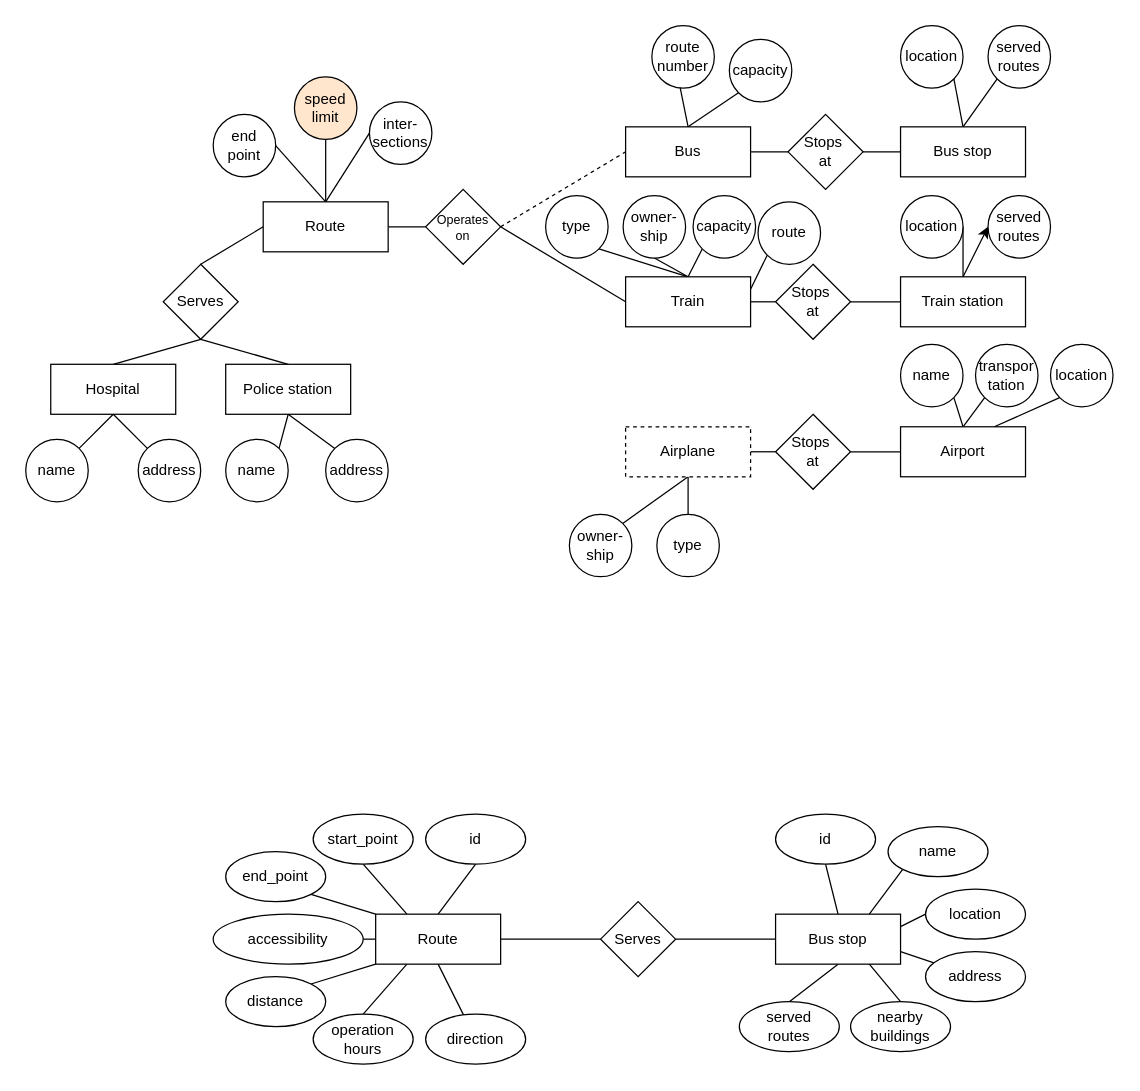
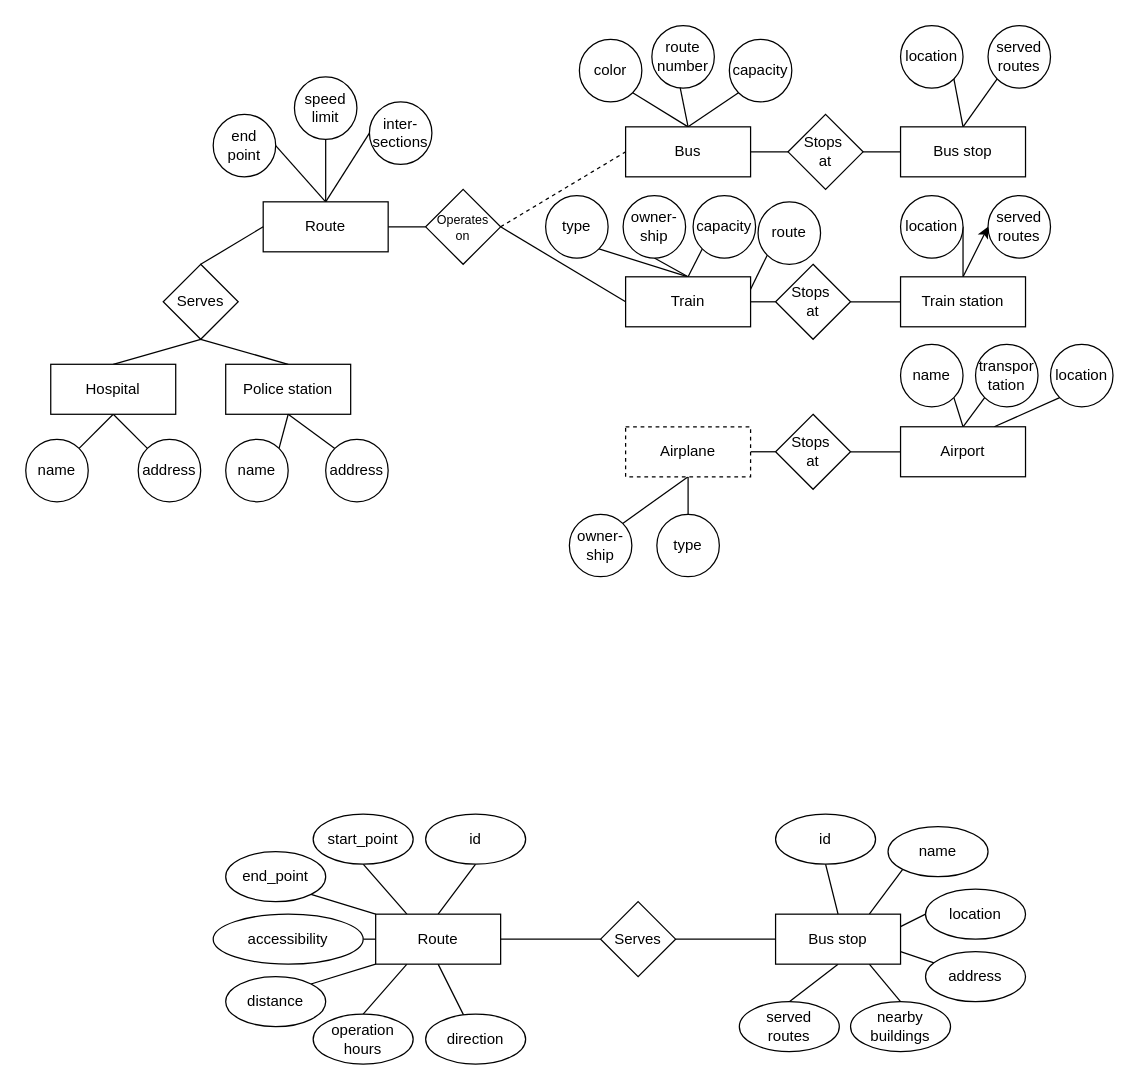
none -> (611, 71)
(326, 108) -> (326, 108)
none -> (659, 109)
